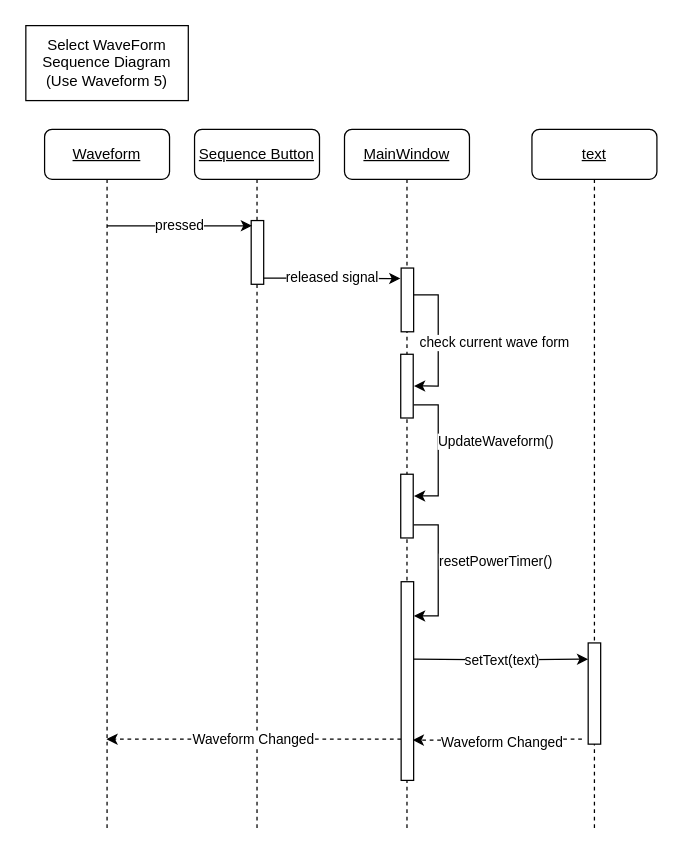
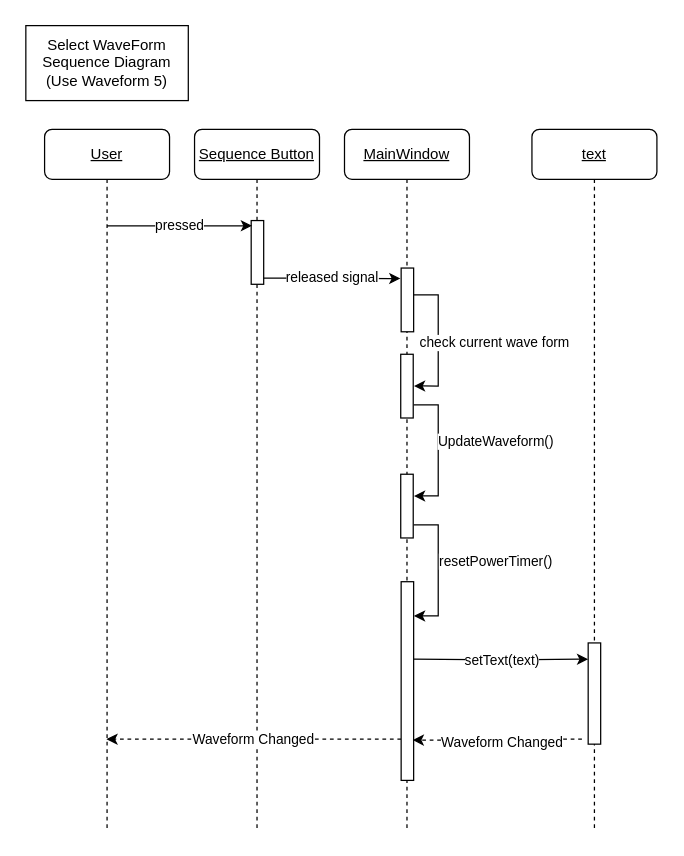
(107, 154) -> (107, 154)
